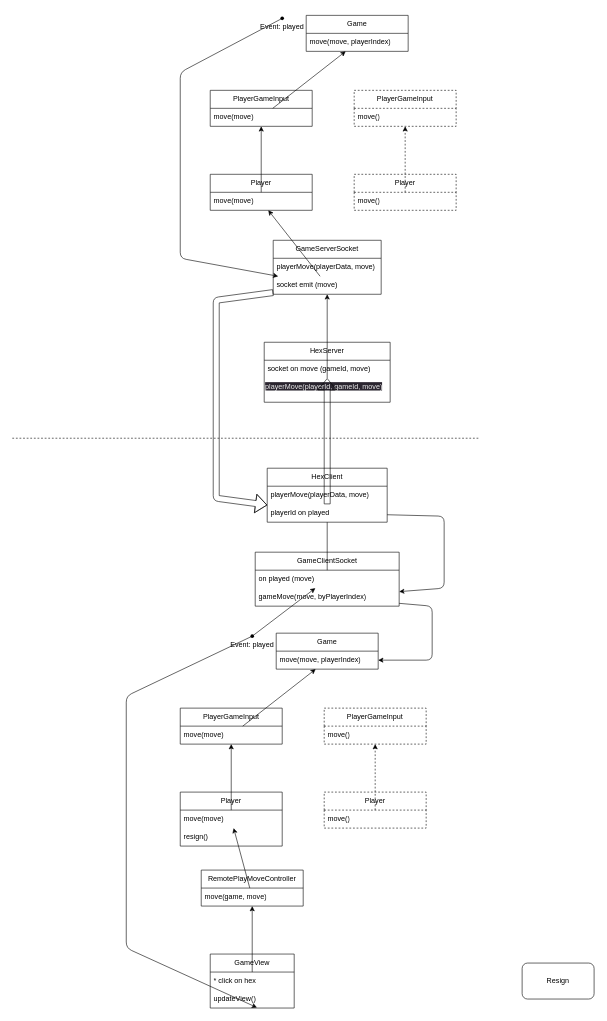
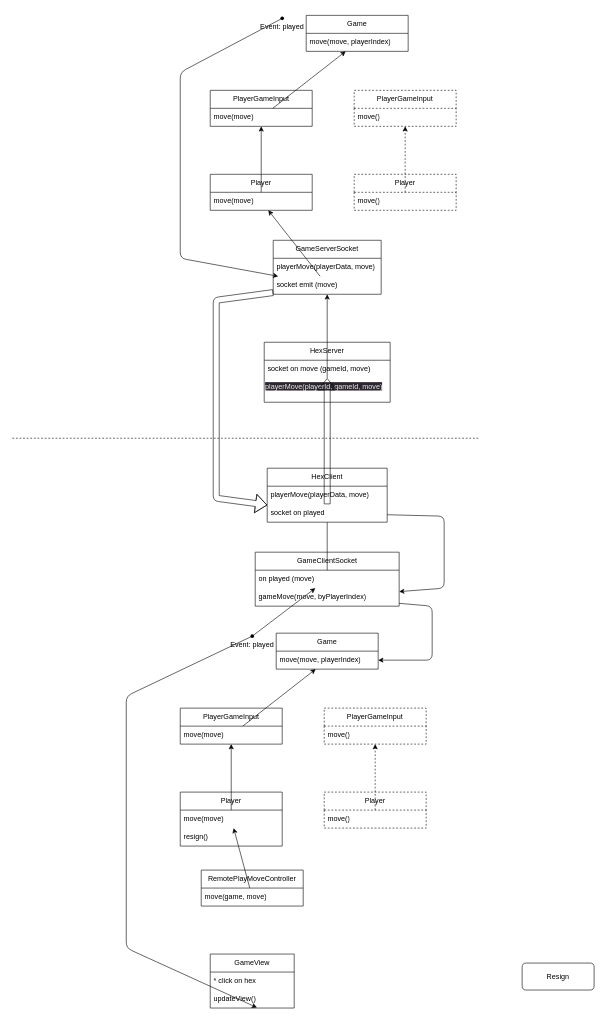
(303, 513) -> (300, 513)
(252, 911) -> none
(558, 981) -> (558, 977)
